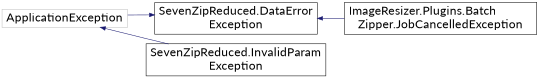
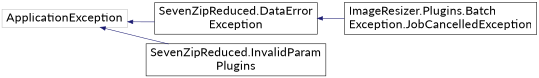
(138, 15) -> (144, 22)
(441, 18) -> (441, 18)
(236, 60) -> (236, 60)
